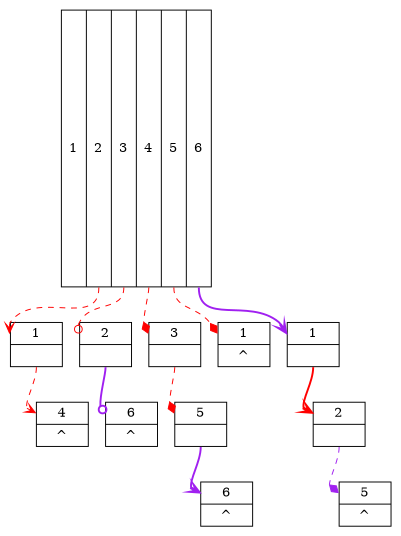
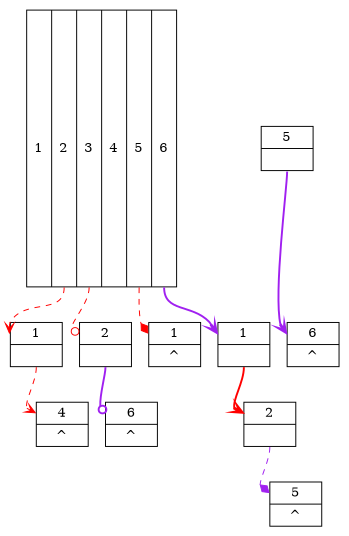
(175, 345) -> none
